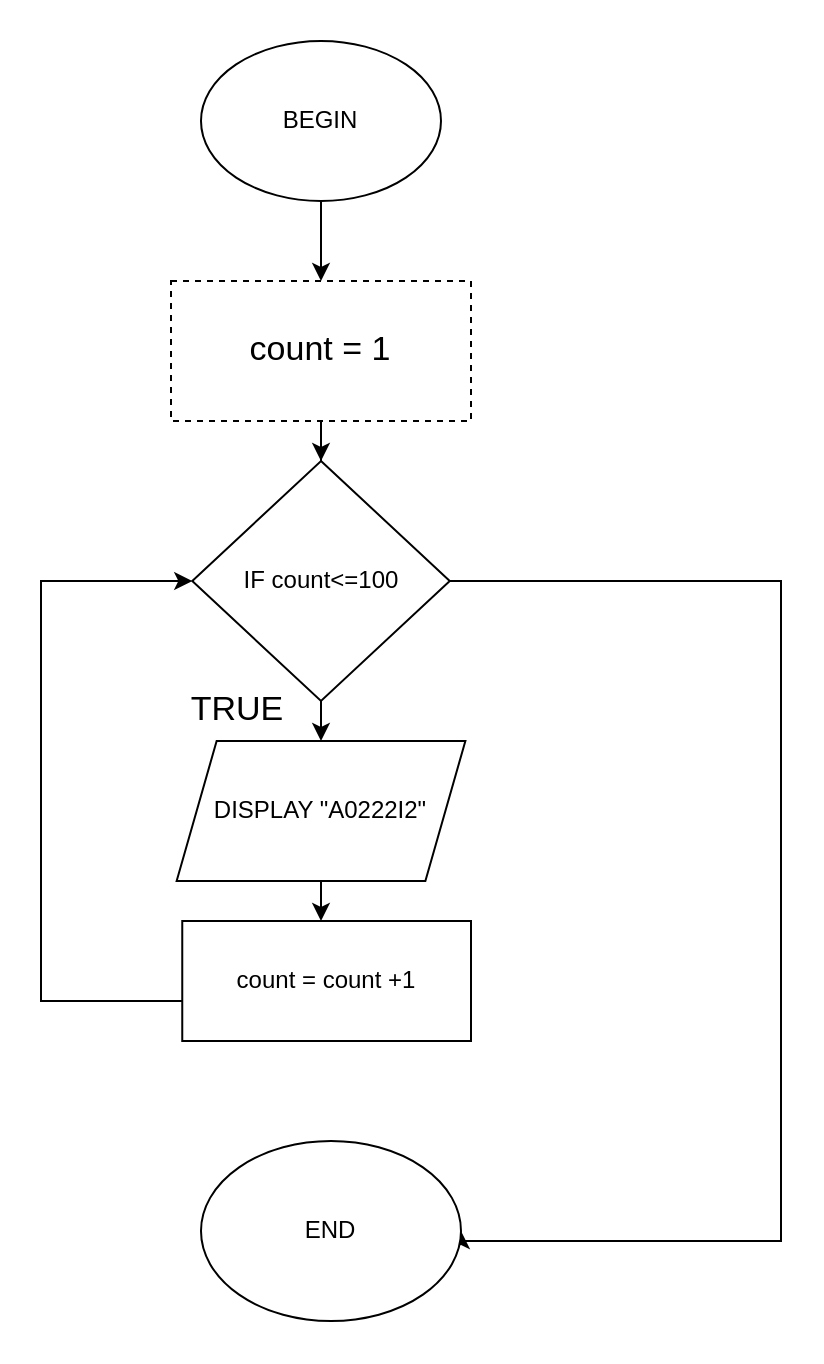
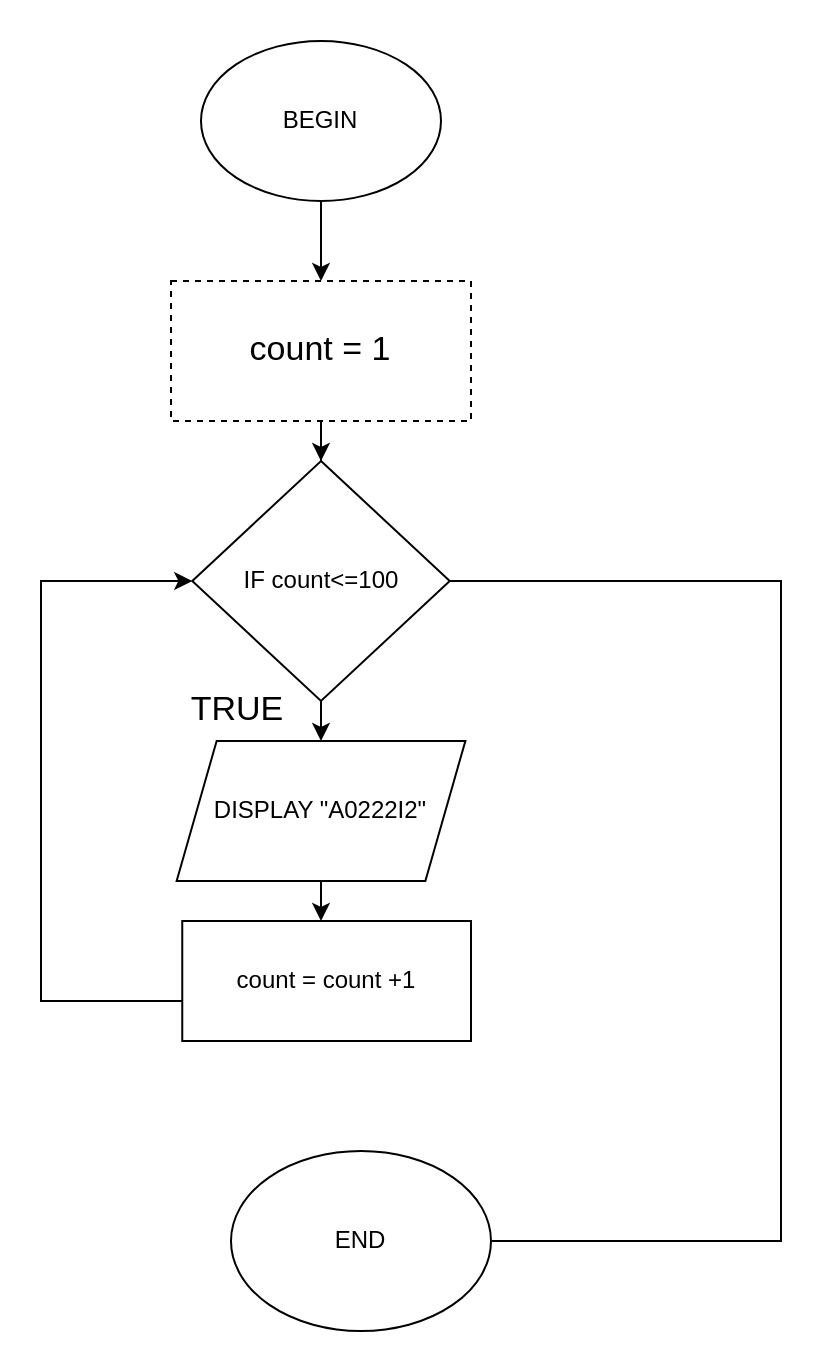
(331, 1231) -> (361, 1241)
